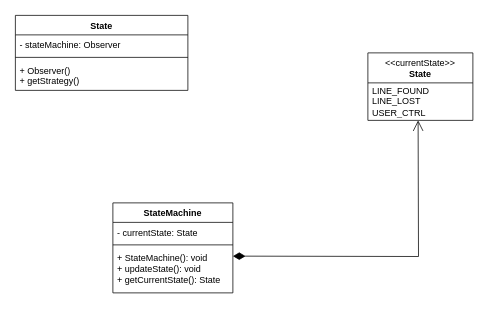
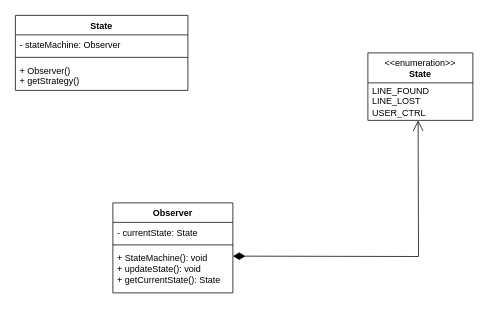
(420, 69) -> (420, 69)
(173, 214) -> (173, 214)
